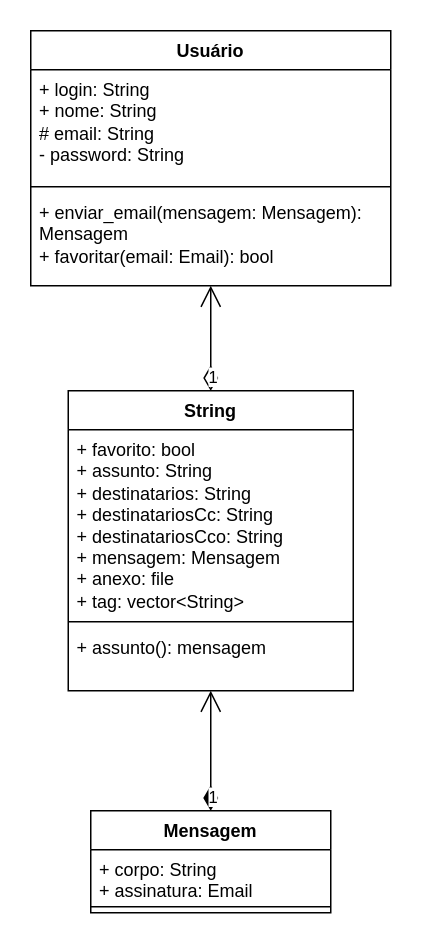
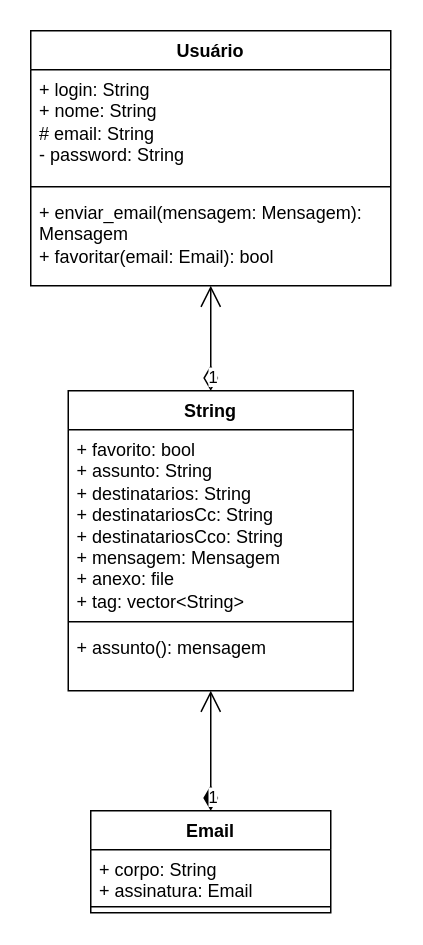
(211, 832) -> (211, 832)
